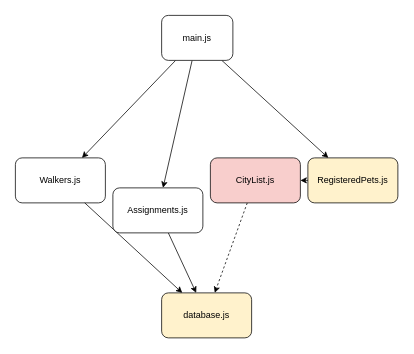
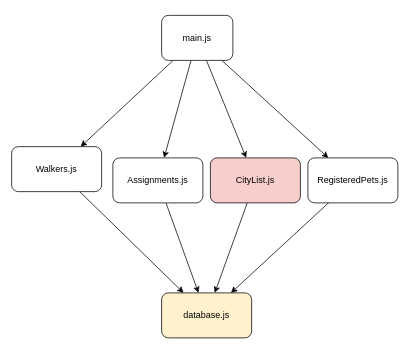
none -> (225, 107)
(60, 180) -> (57, 169)
(307, 180) -> (282, 246)
(353, 180) -> (353, 180)
(158, 210) -> (158, 180)
(232, 246) -> (232, 246)
